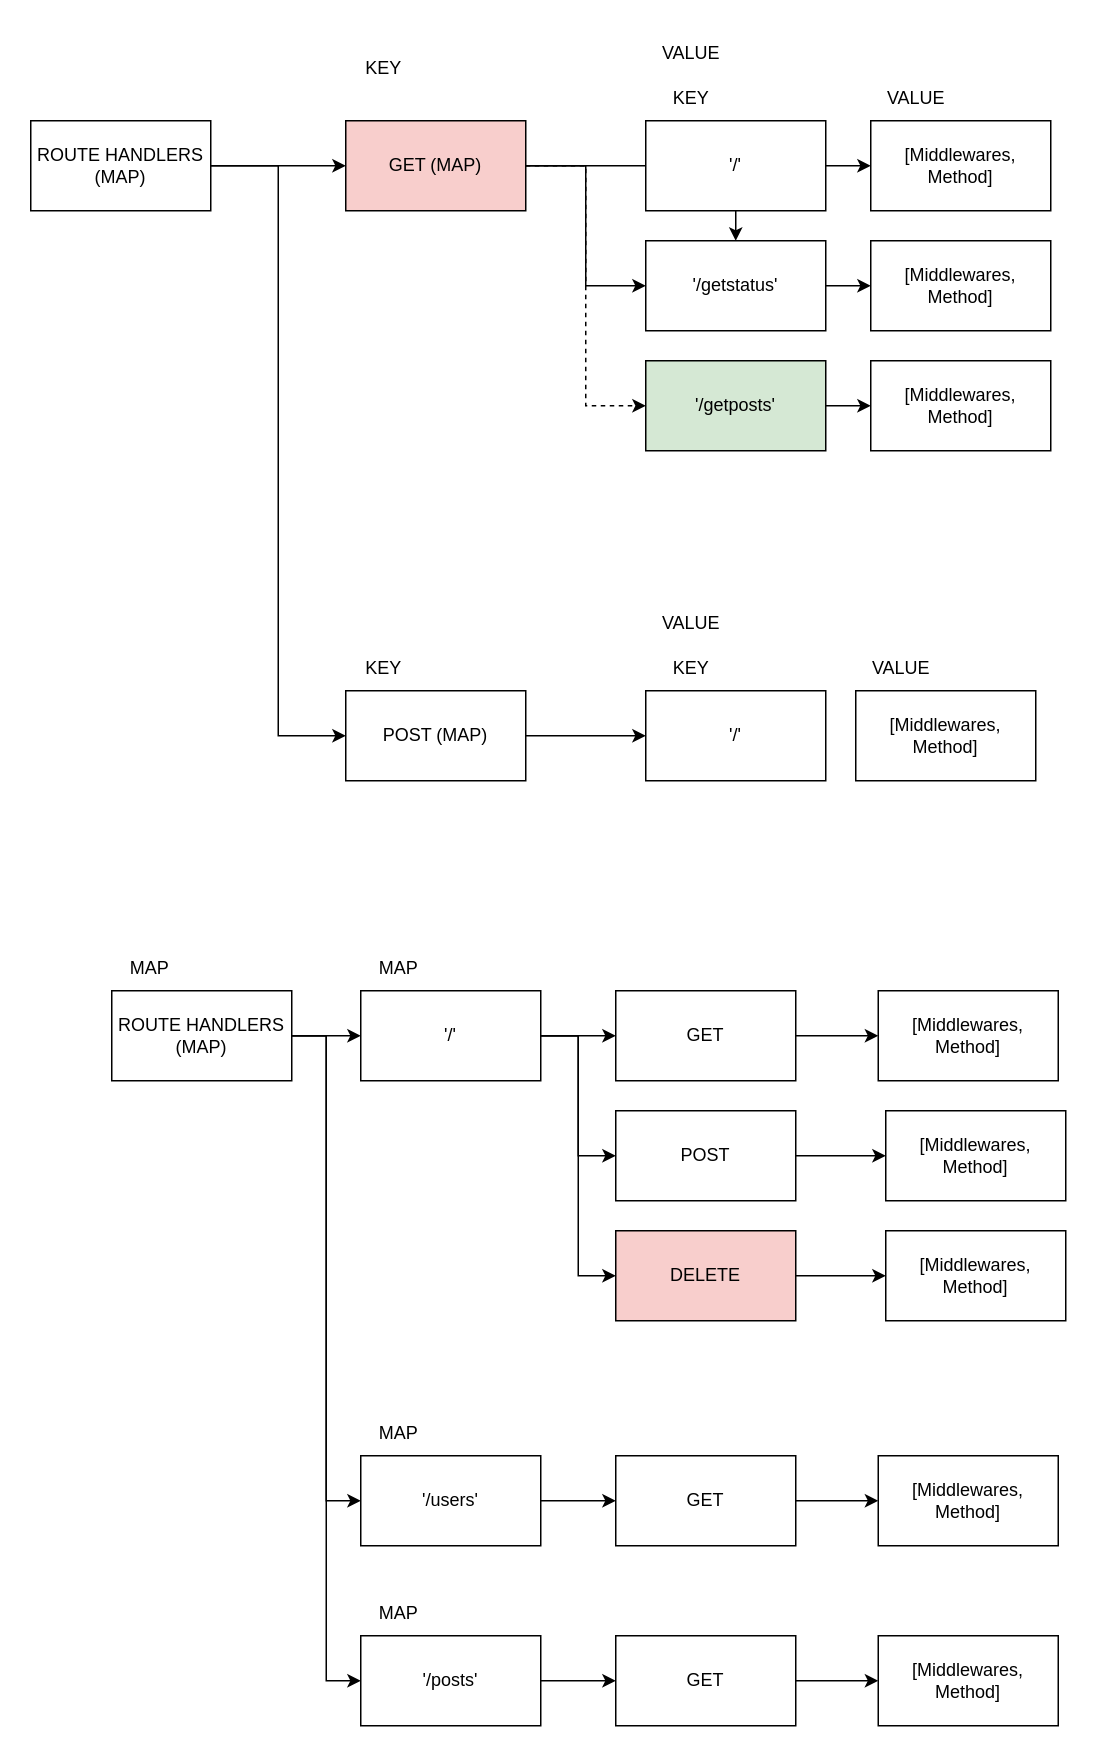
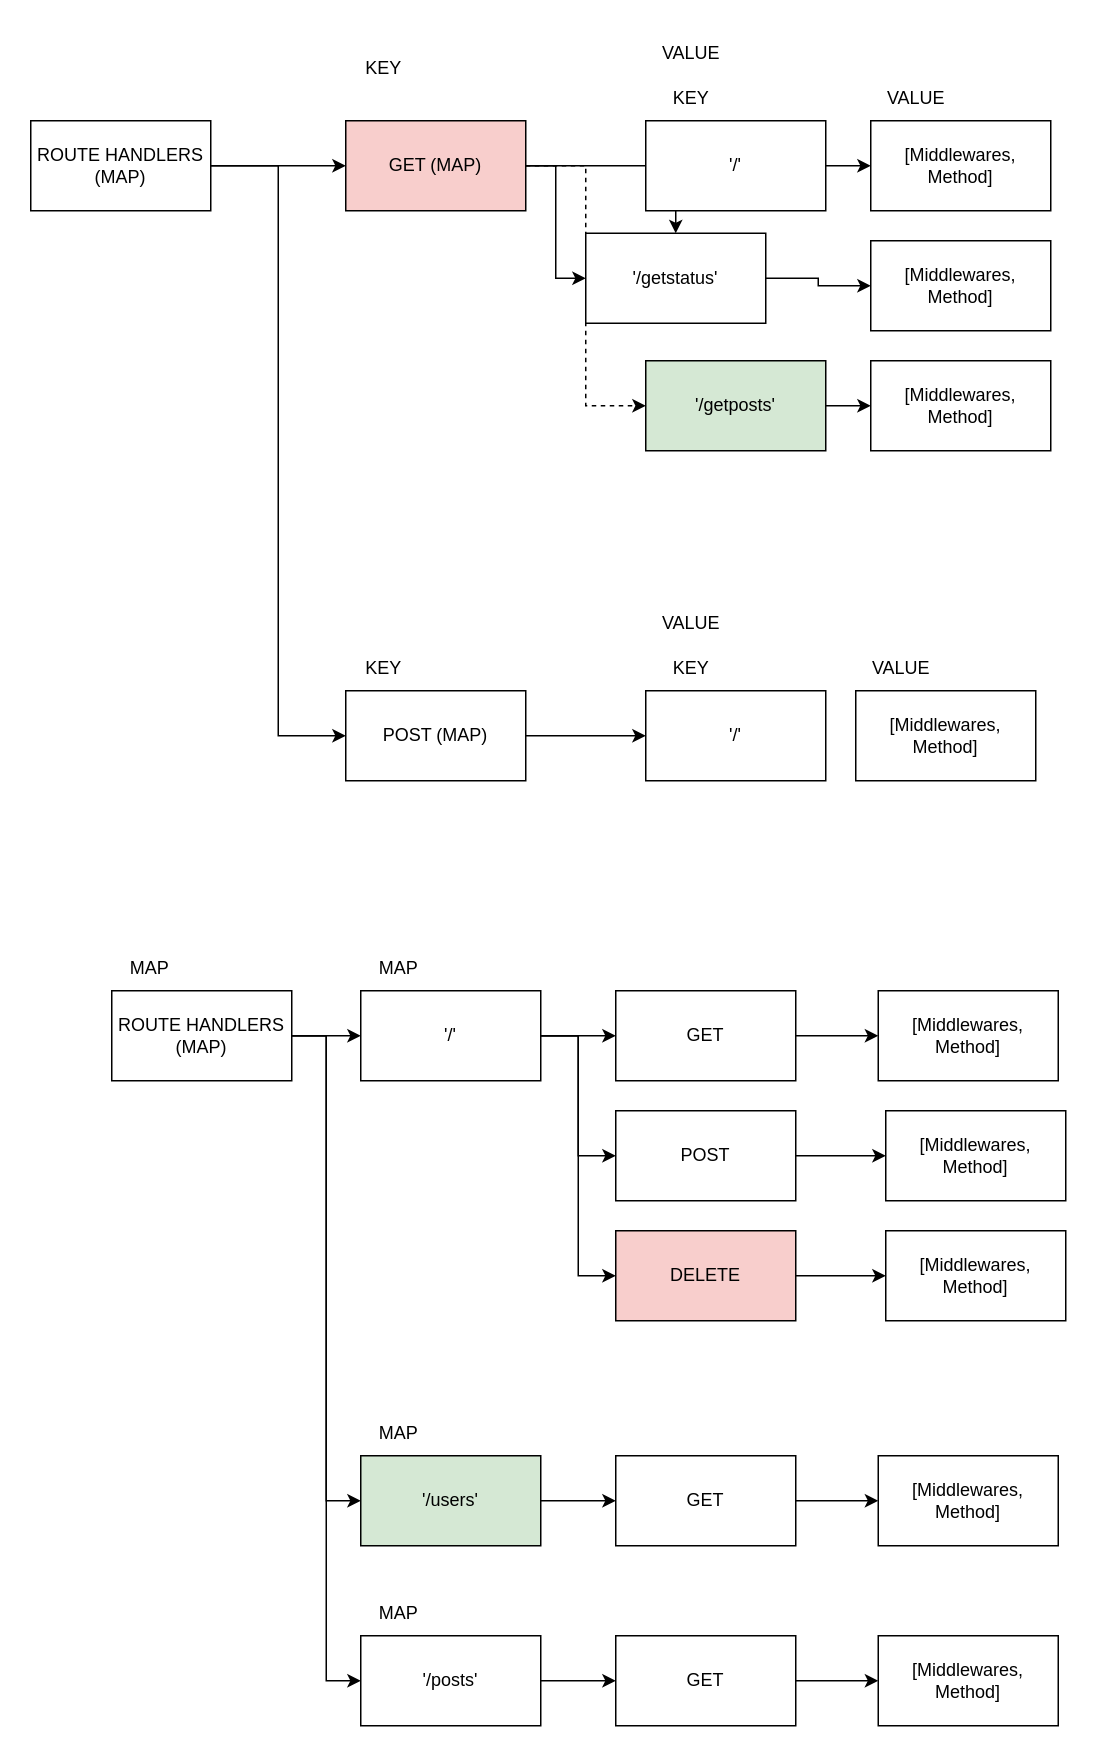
(736, 286) -> (676, 278)
(451, 1501) -> (451, 1501)
